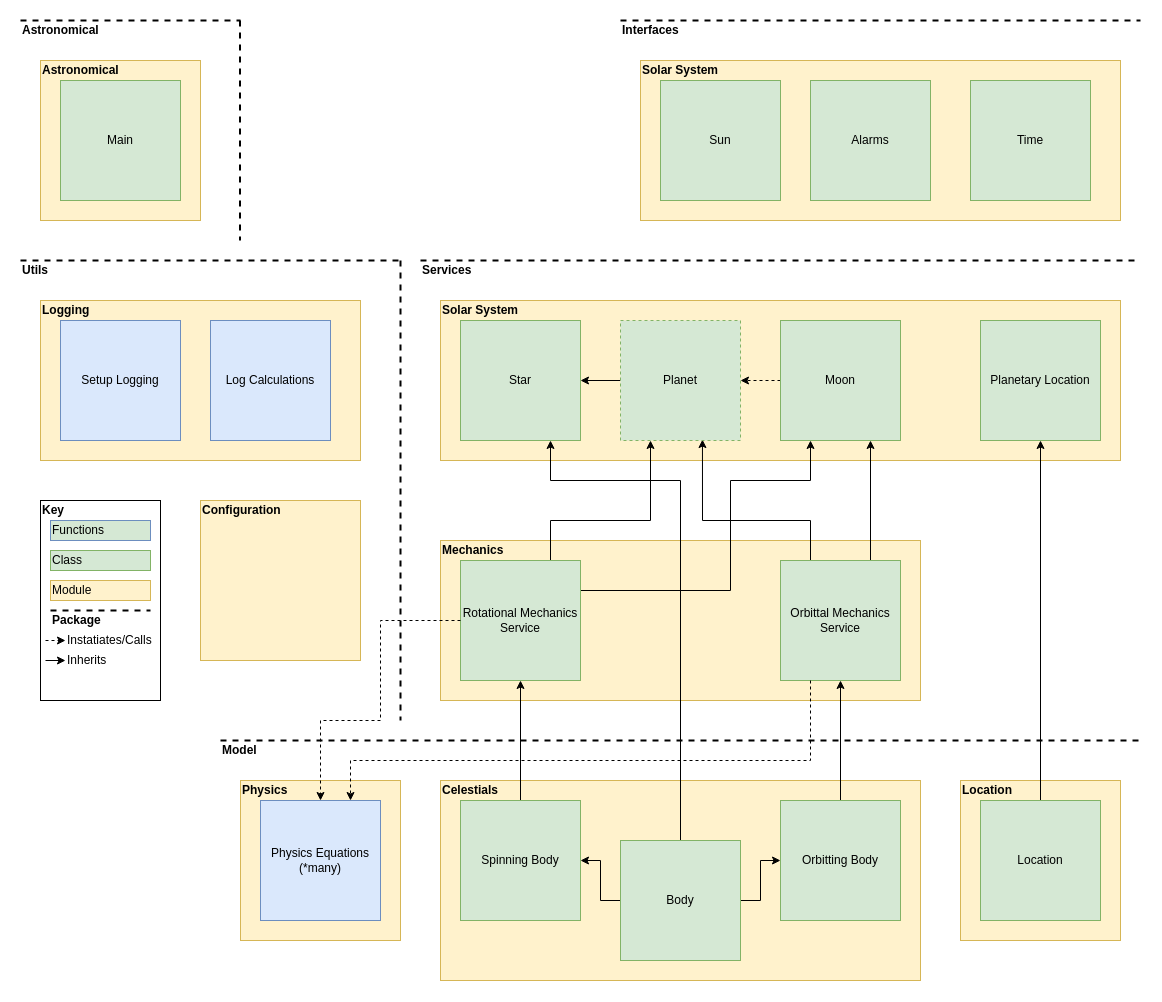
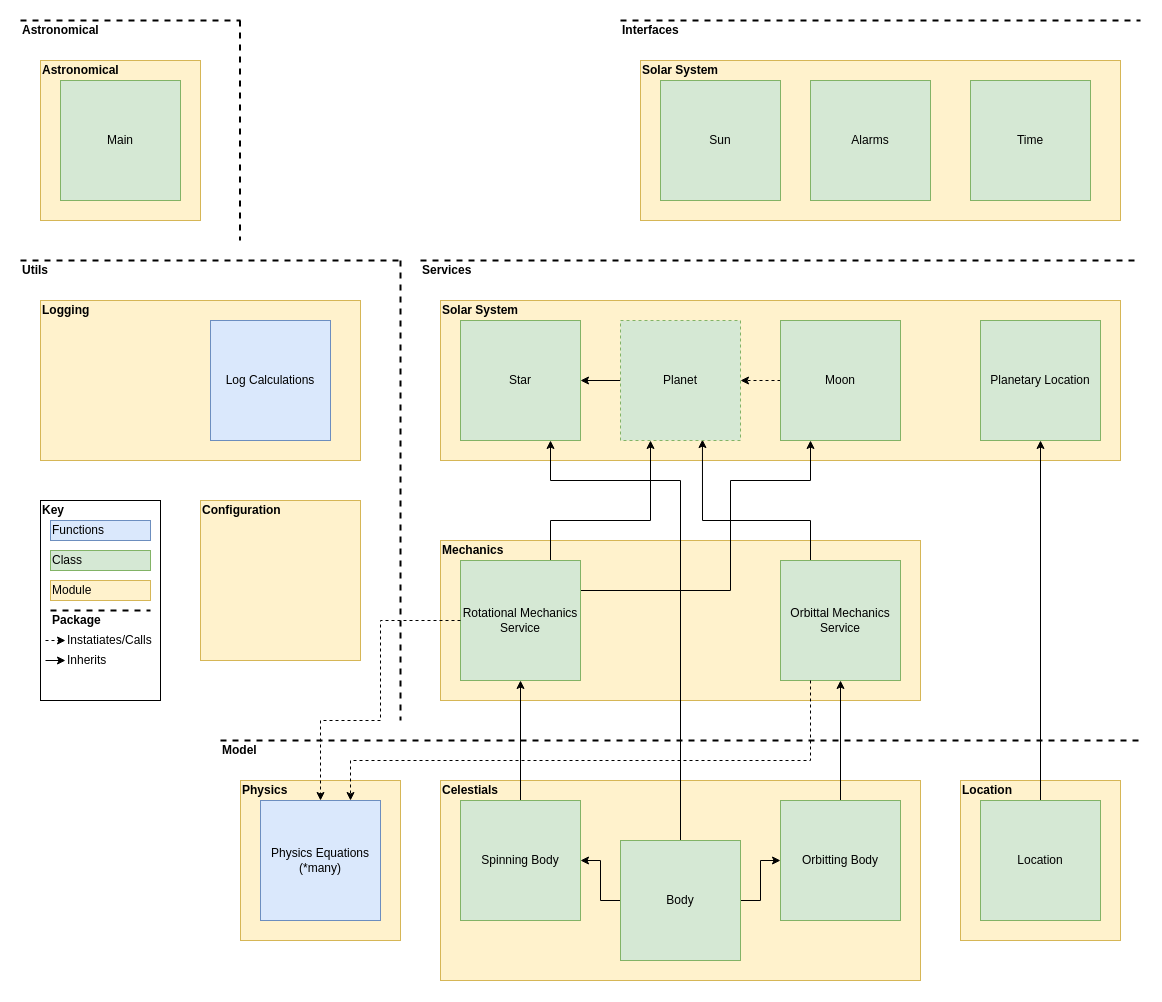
(121, 381) -> none
(871, 504) -> none
(101, 531) -> (101, 531)
